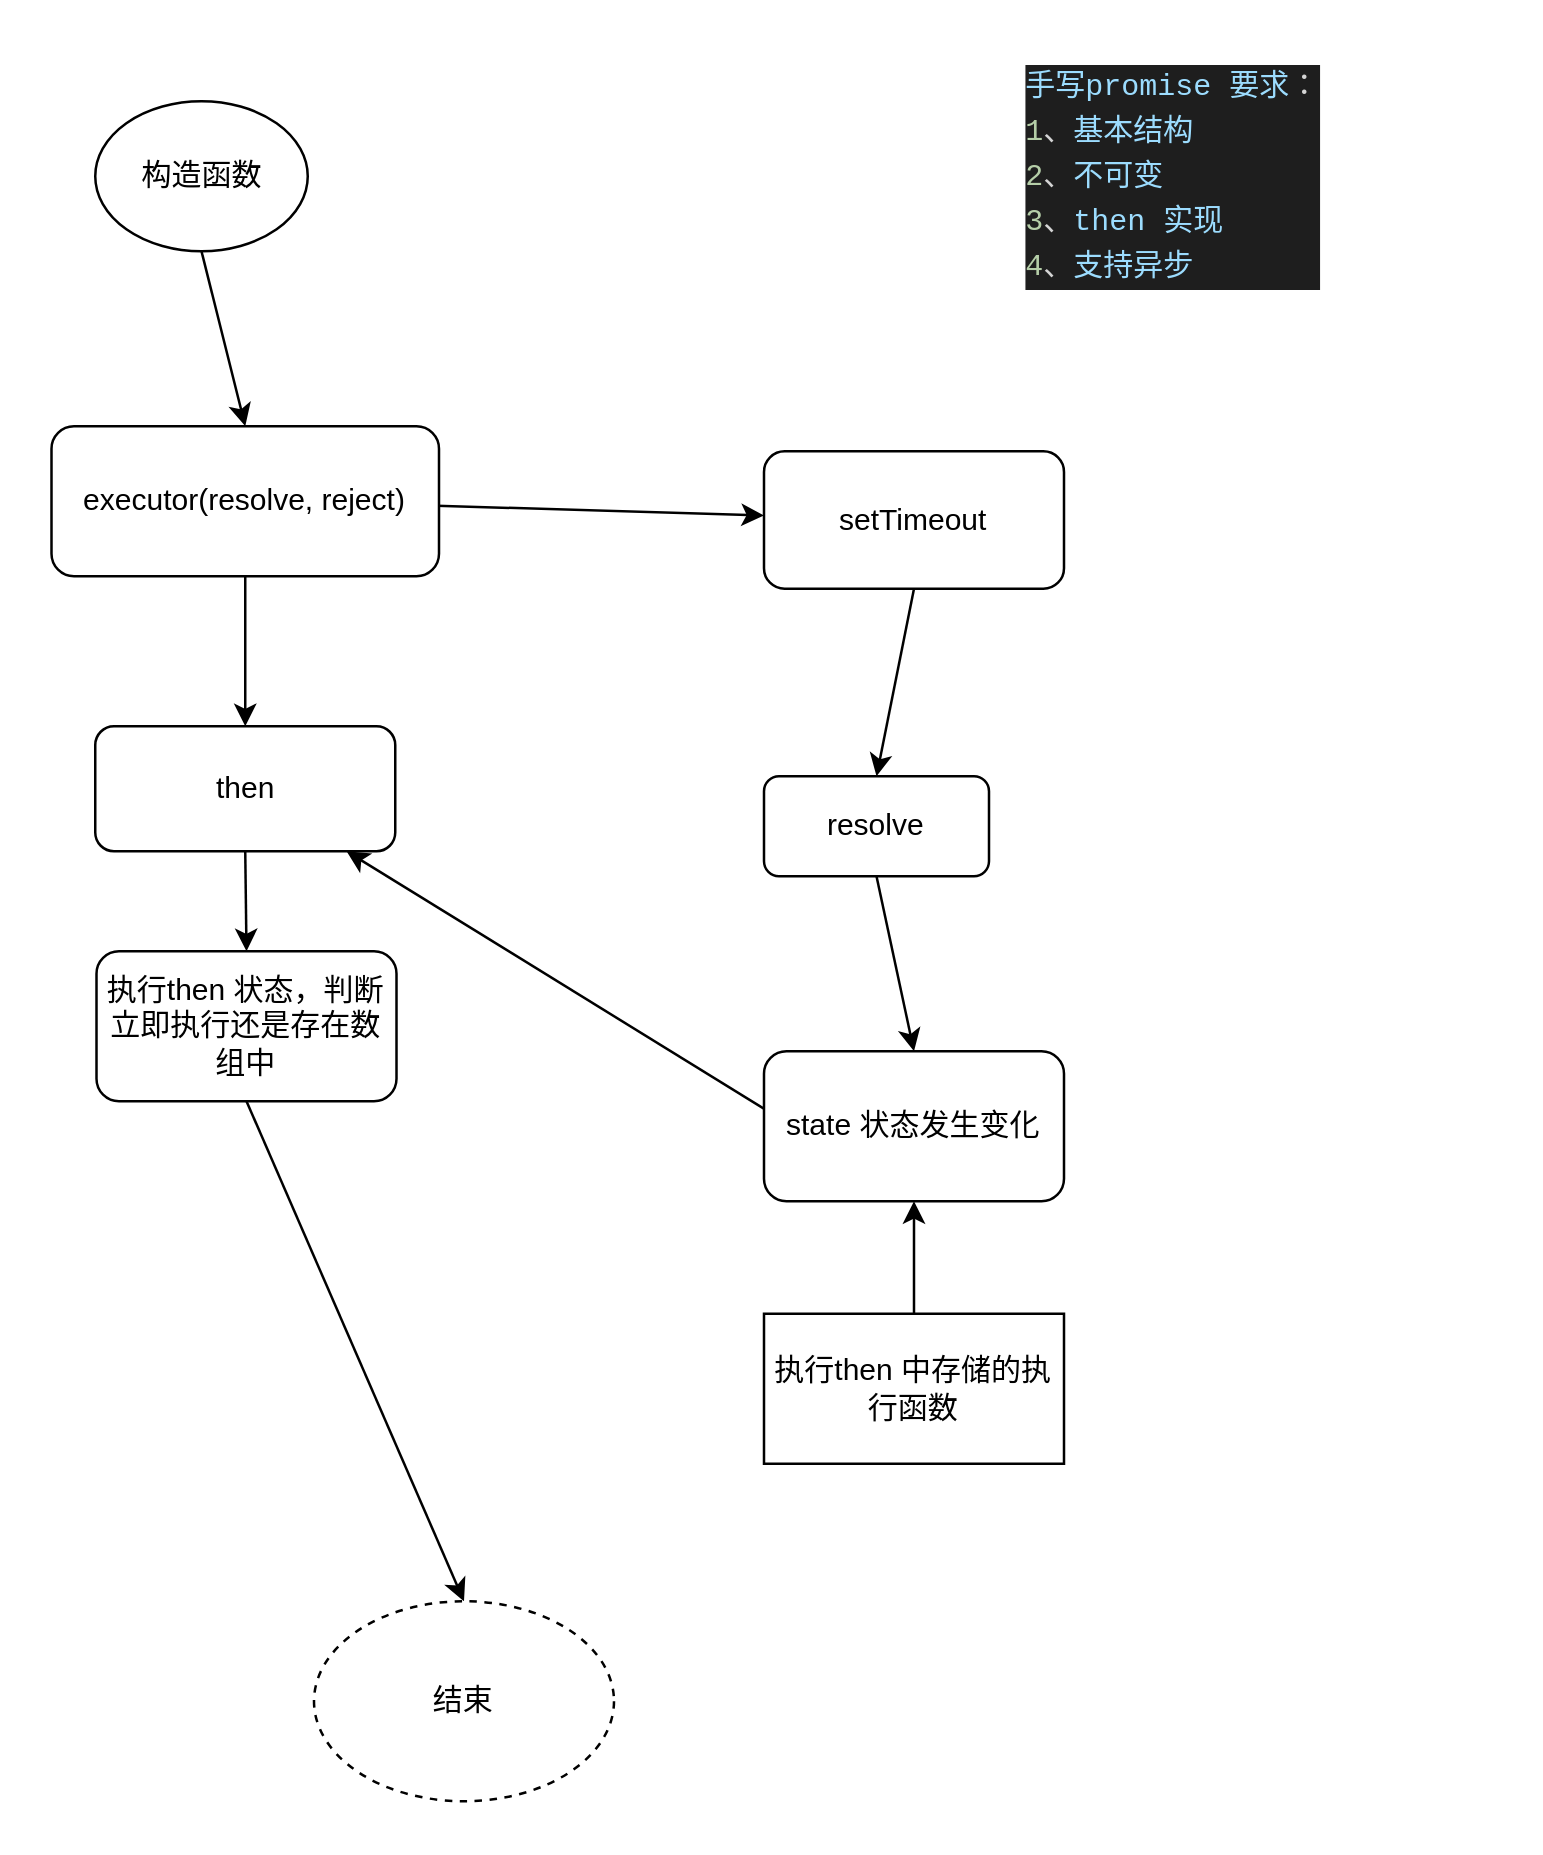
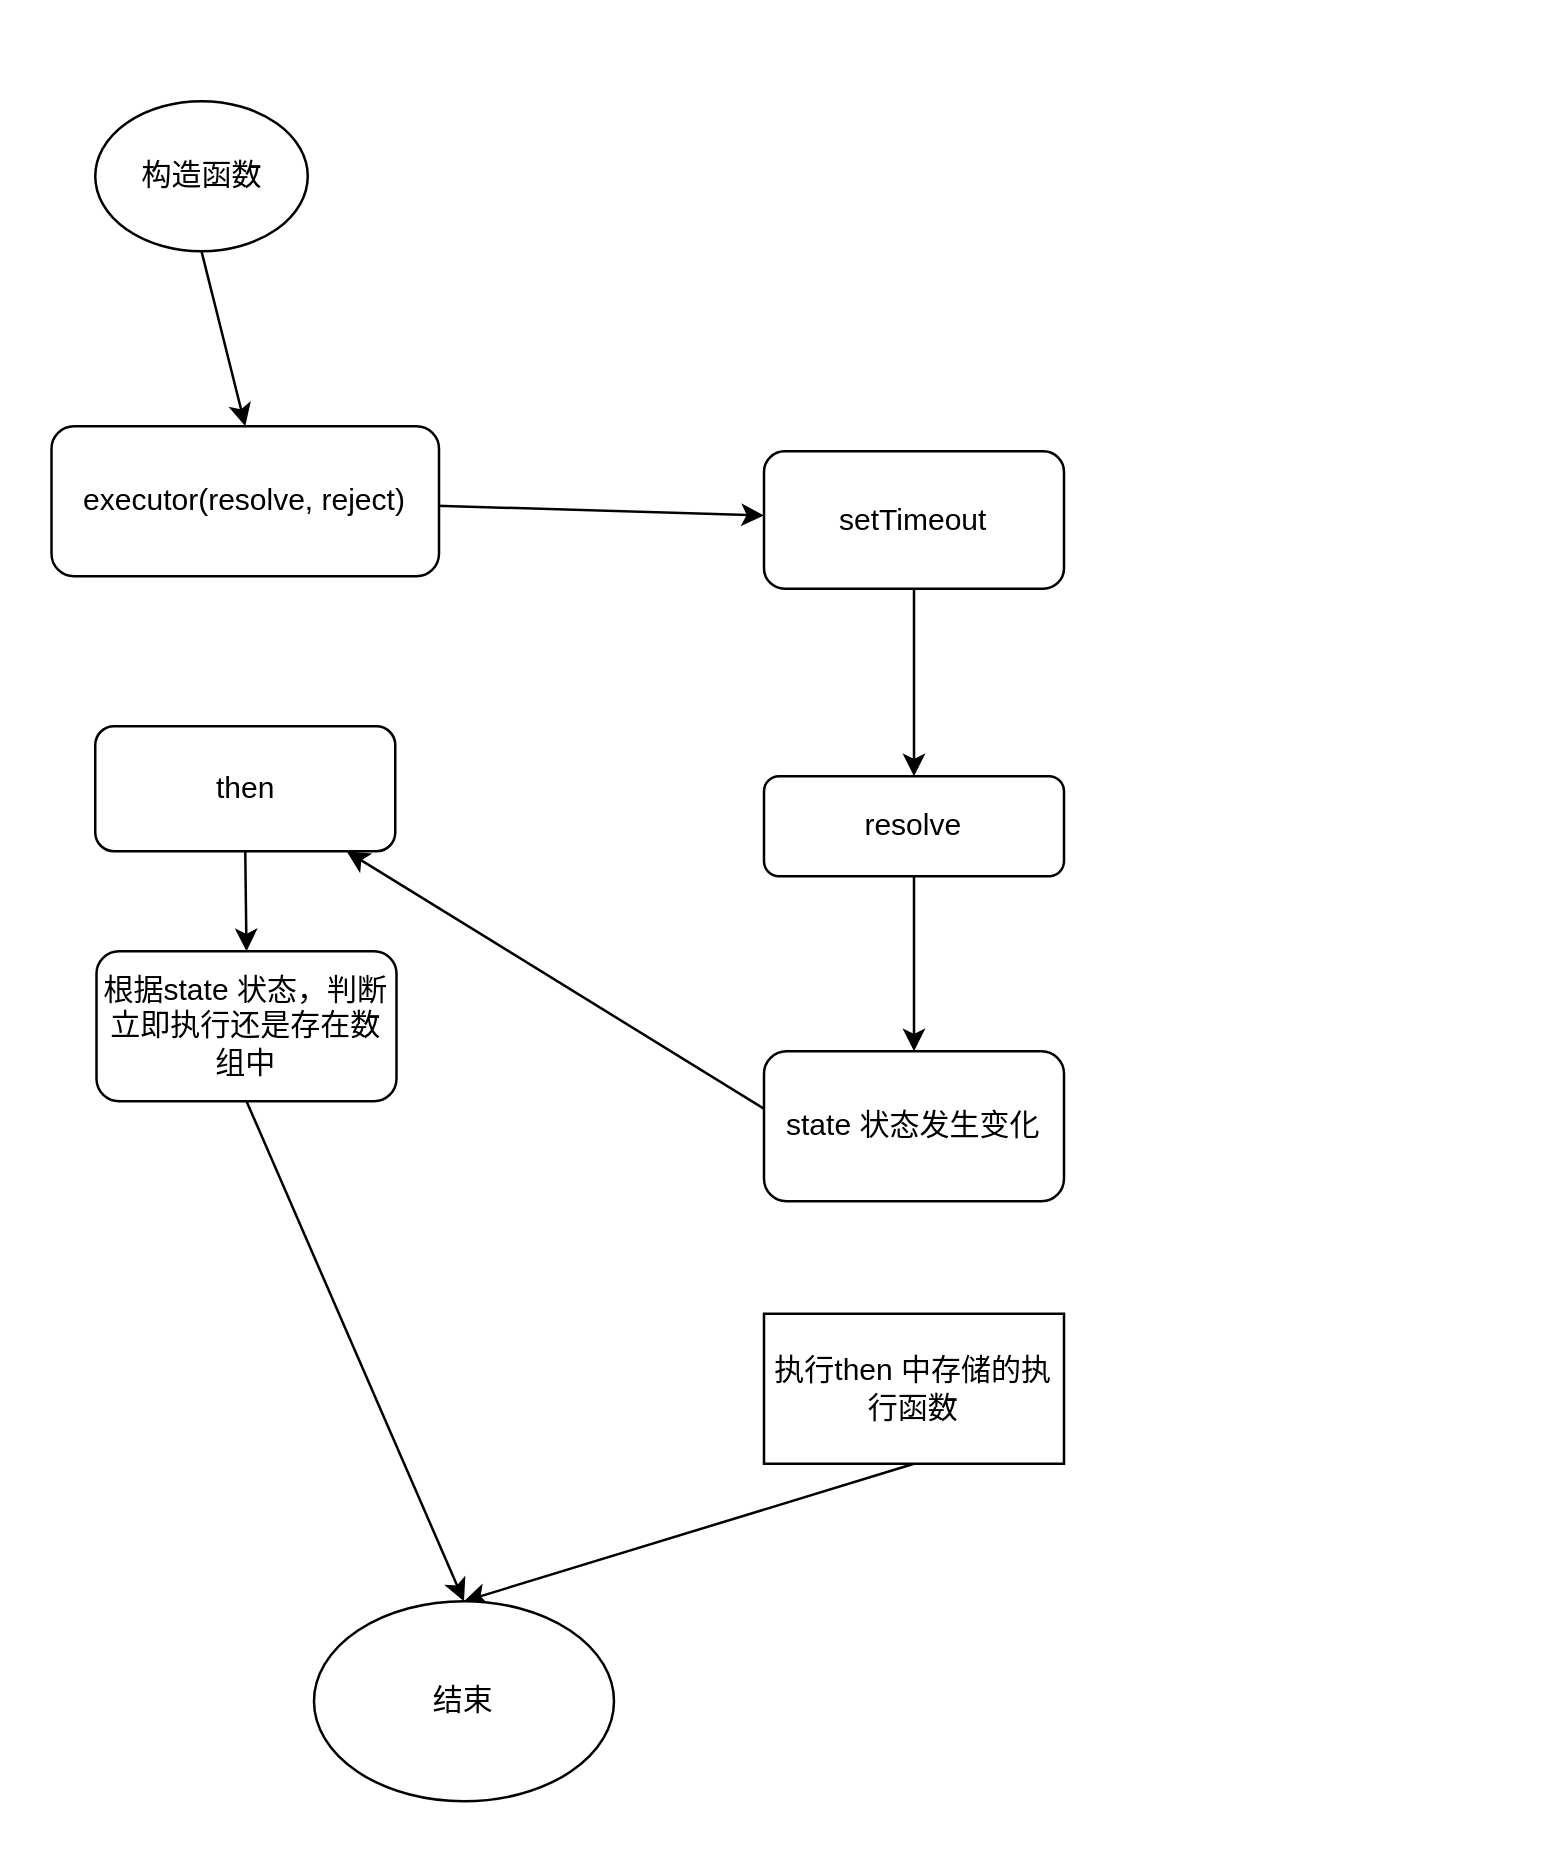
(1251, 201) -> none
(245, 643) -> none
(876, 826) -> (914, 826)
(246, 1026) -> (246, 1026)
(914, 1265) -> (696, 1530)
(464, 1701) -> (464, 1701)
